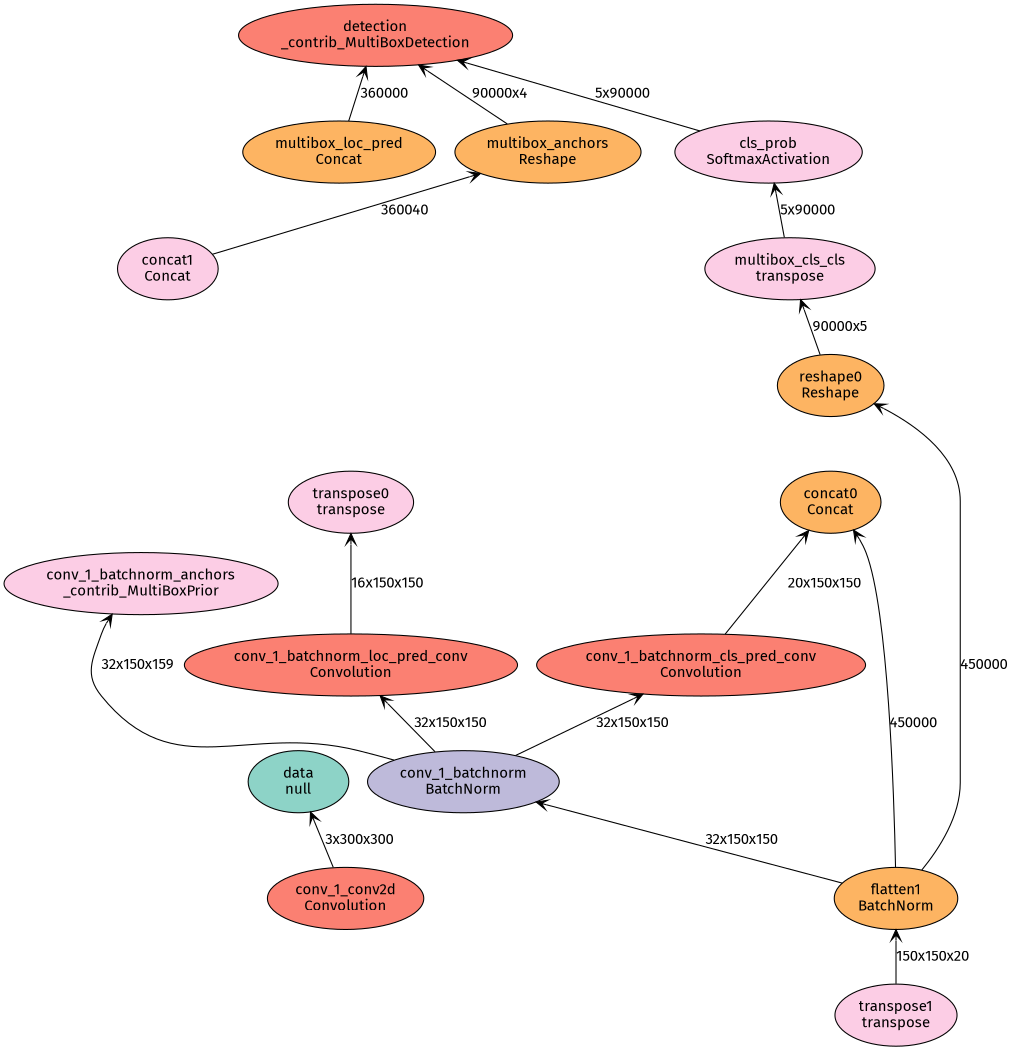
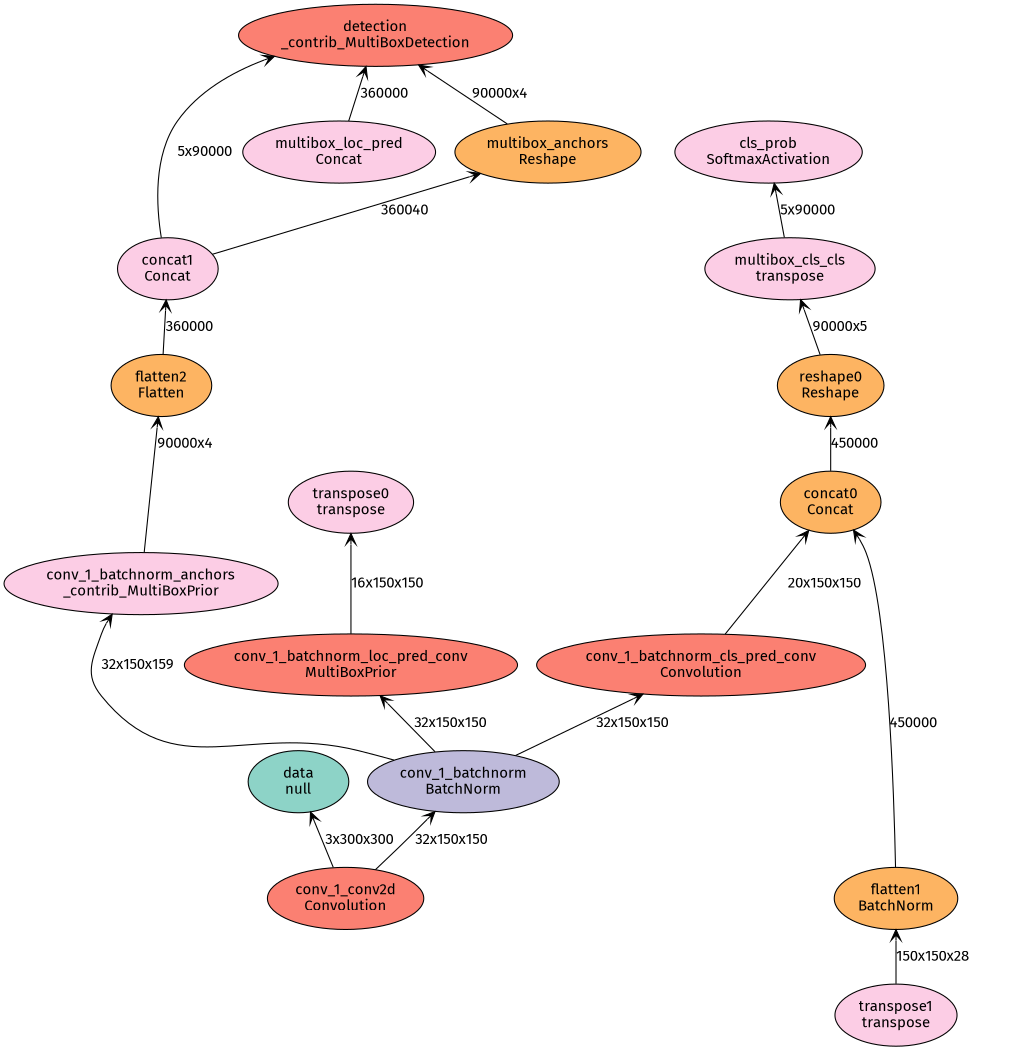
(584, 97) -> (174, 127)
(339, 152) -> (339, 152)
none -> (161, 386)
(960, 628) -> (831, 449)
(351, 665) -> (351, 665)
(694, 844) -> (402, 845)
(933, 957) -> (933, 957)
